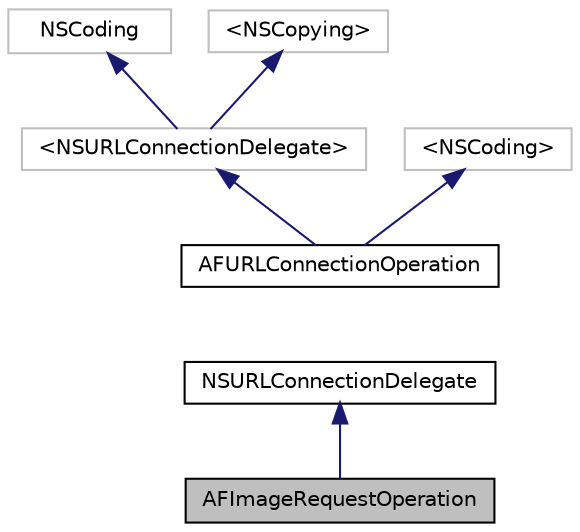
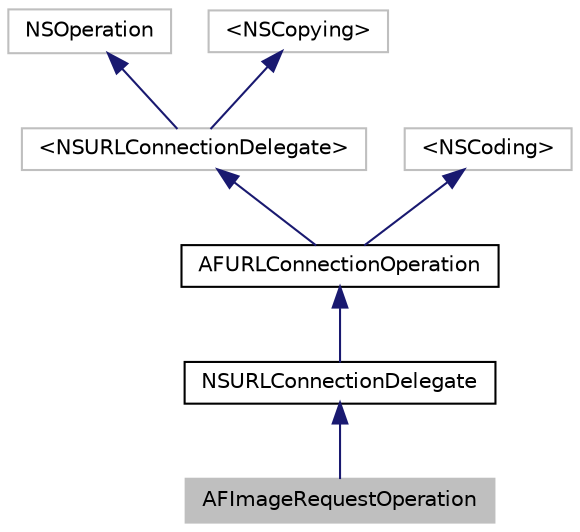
(90, 31) -> (90, 31)
none -> (340, 335)
(340, 501) -> (340, 501)
